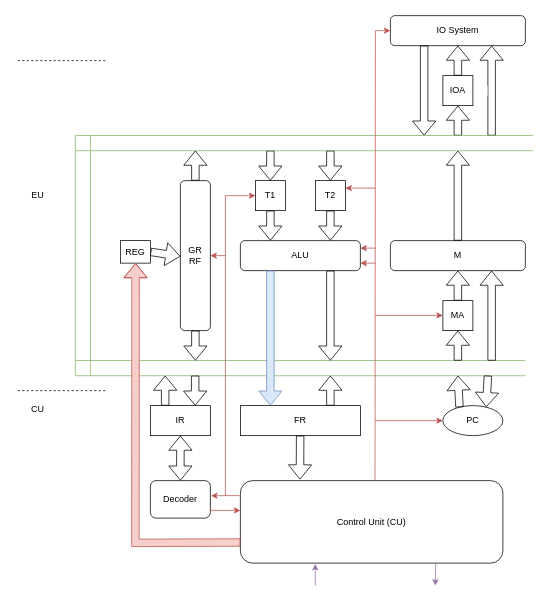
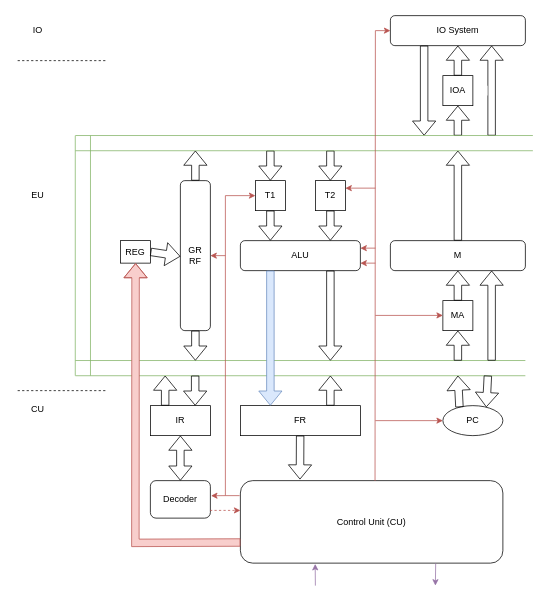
none -> (38, 30)
(221, 510) -> (221, 510)
